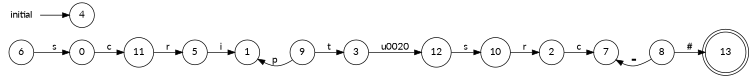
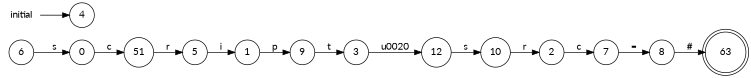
(139, 52) -> (139, 52)
(726, 52) -> (726, 52)
(637, 65) -> (631, 52)
(279, 66) -> (271, 52)
